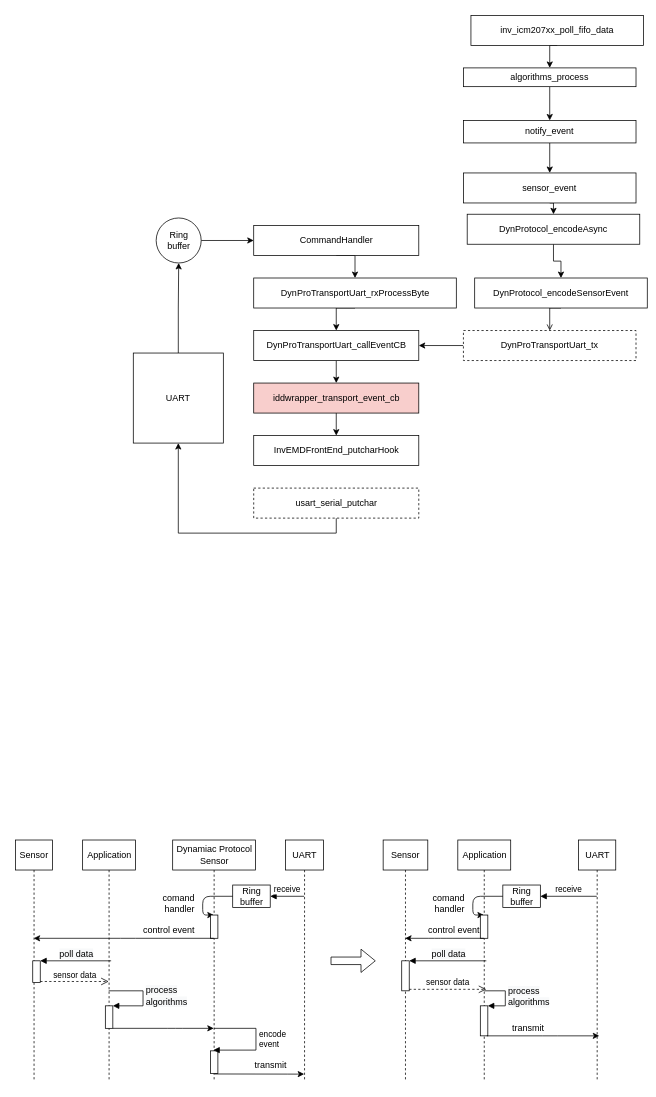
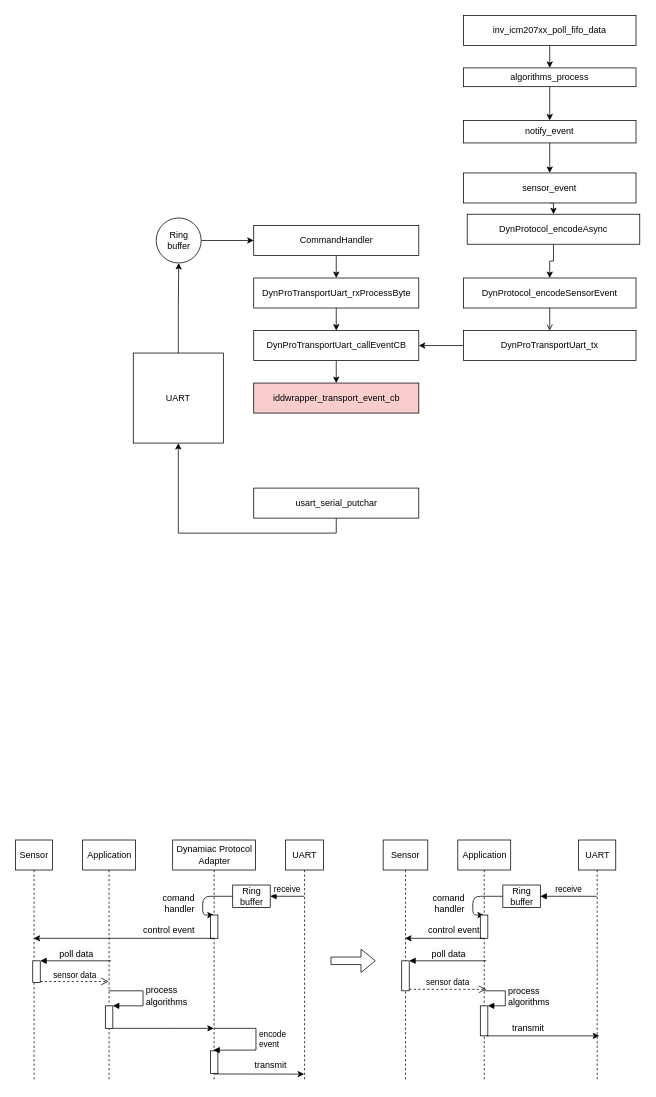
(557, 30) -> (549, 30)
(355, 293) -> (336, 293)
(561, 293) -> (549, 293)
(549, 345) -> (549, 345)
(336, 421) -> none
(336, 450) -> none
(336, 503) -> (336, 503)
(215, 855) -> (215, 855)
